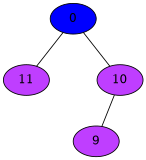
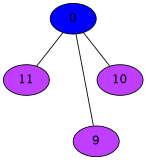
(108, 111) -> (85, 80)
